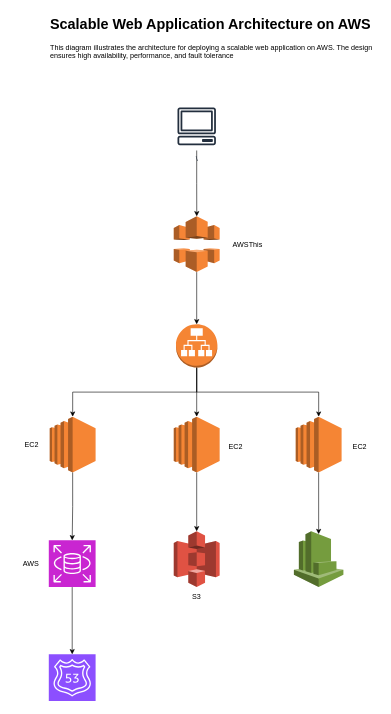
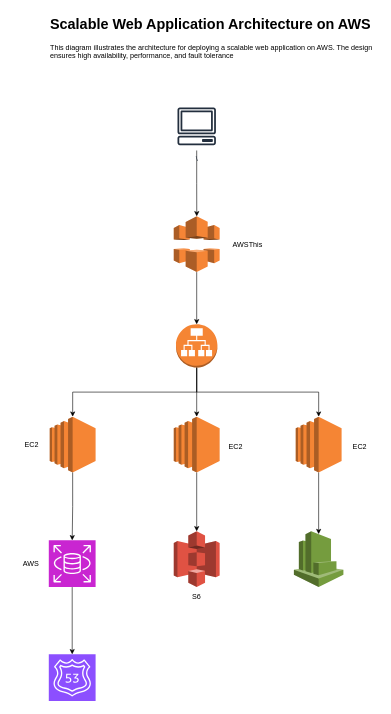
(197, 597) -> (197, 597)
